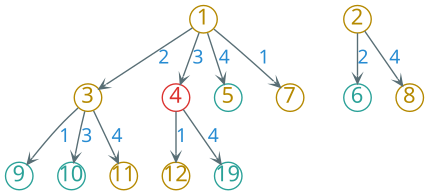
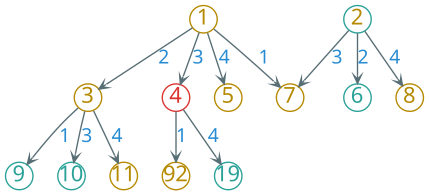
(358, 19) -> (358, 19)
none -> (327, 55)
(228, 98) -> (228, 98)
(176, 176) -> (176, 176)
